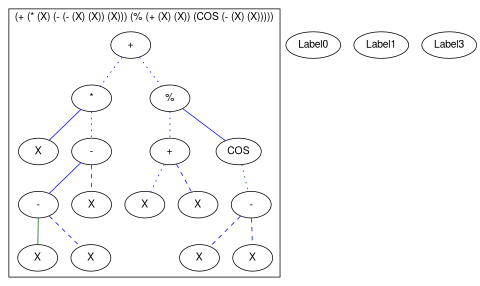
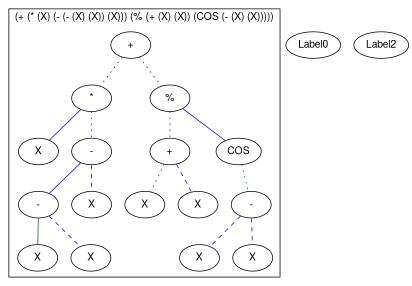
(381, 45) -> (381, 45)
(449, 45) -> none
